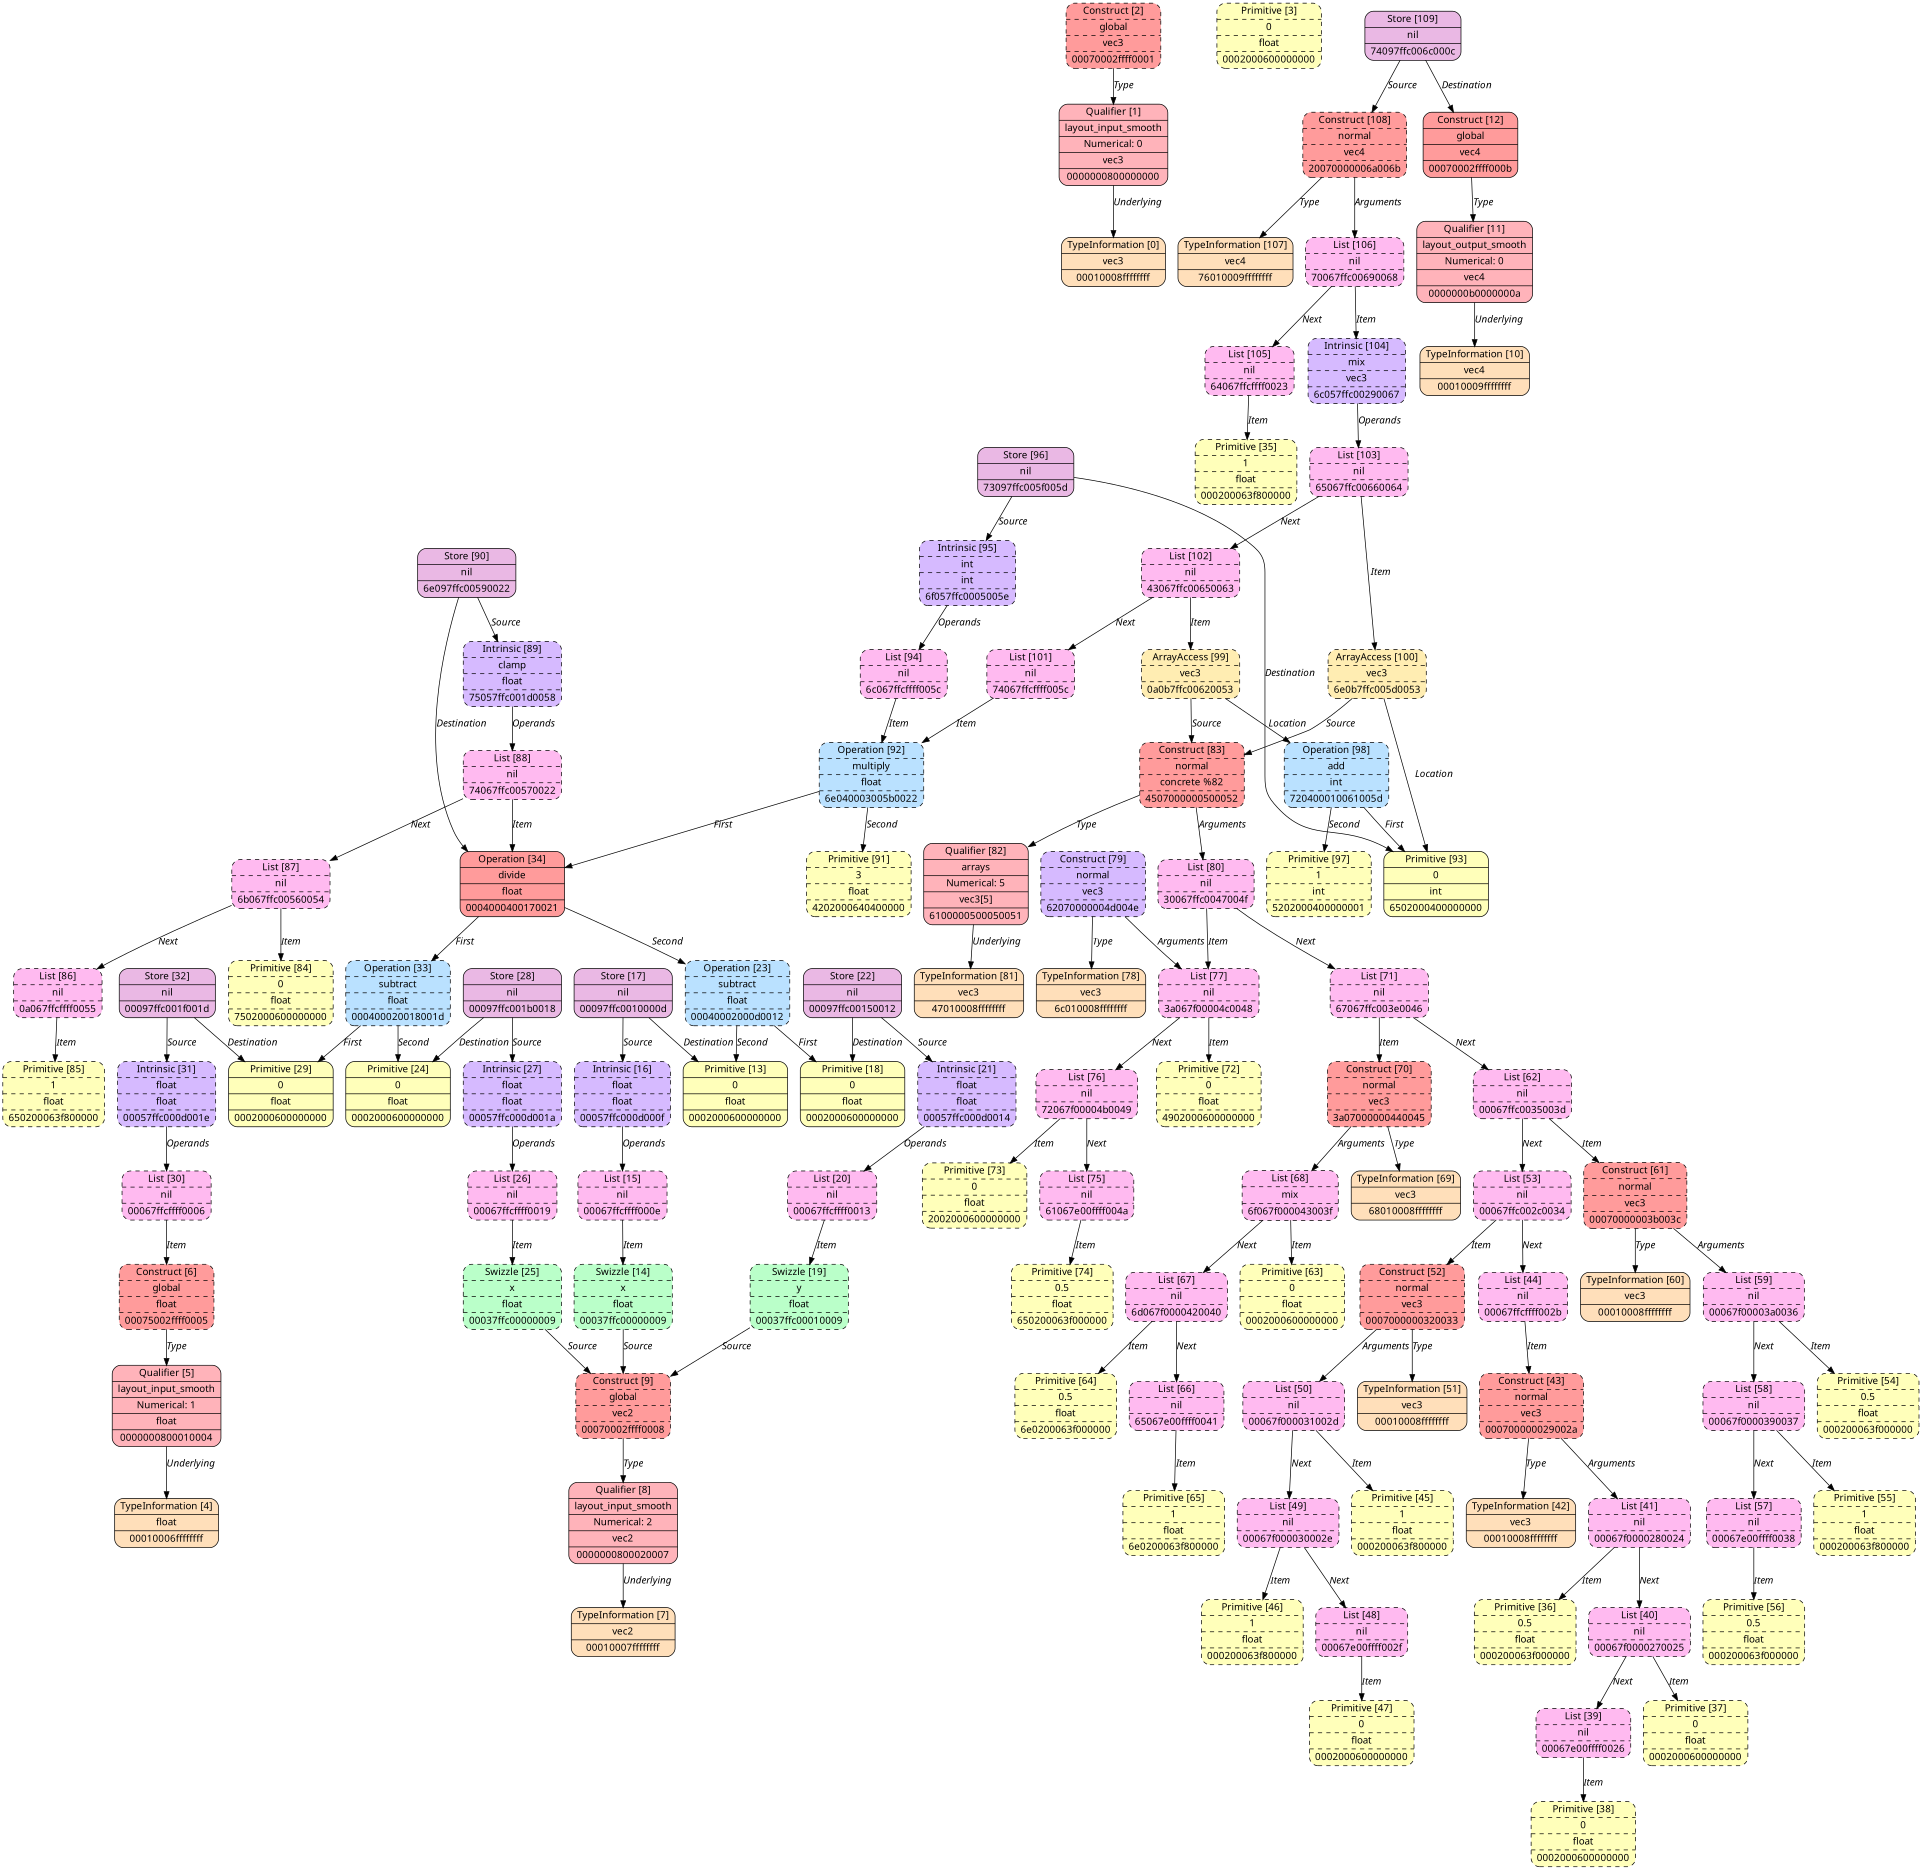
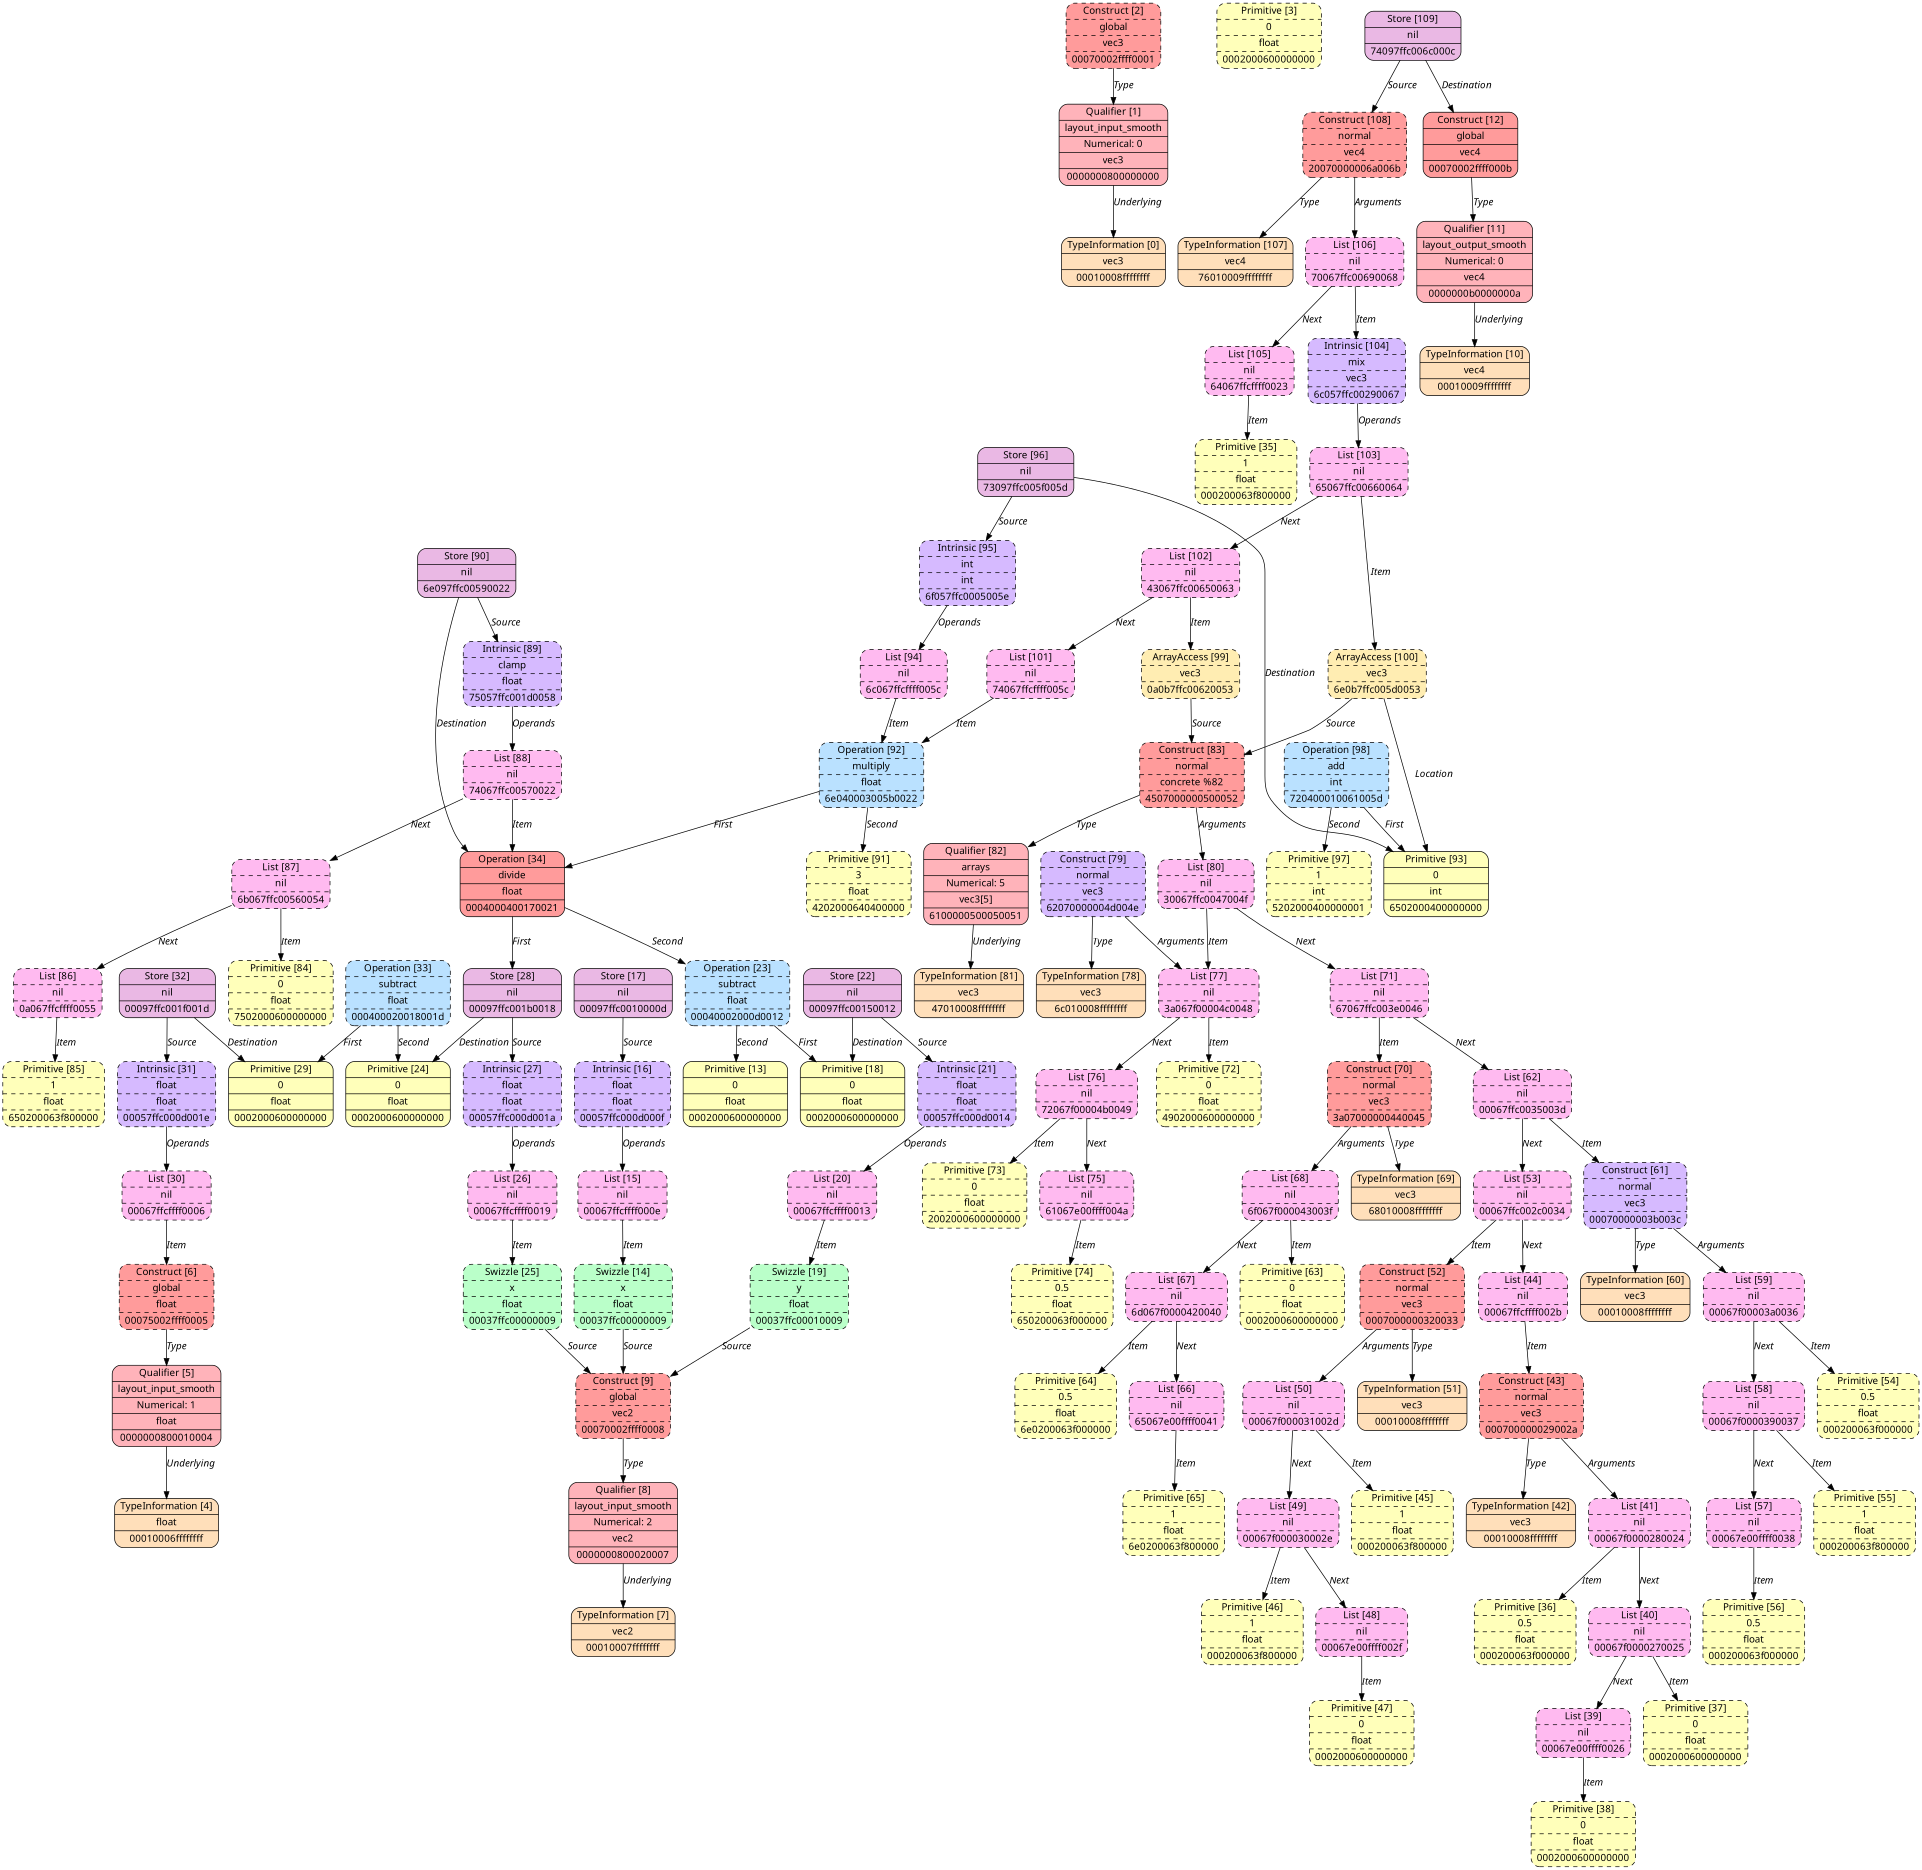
(1255, 718) -> none
(458, 936) -> (512, 939)
(671, 1038) -> none
(1290, 1195) -> (1290, 1195)
(1635, 1196) -> (1635, 1196)
